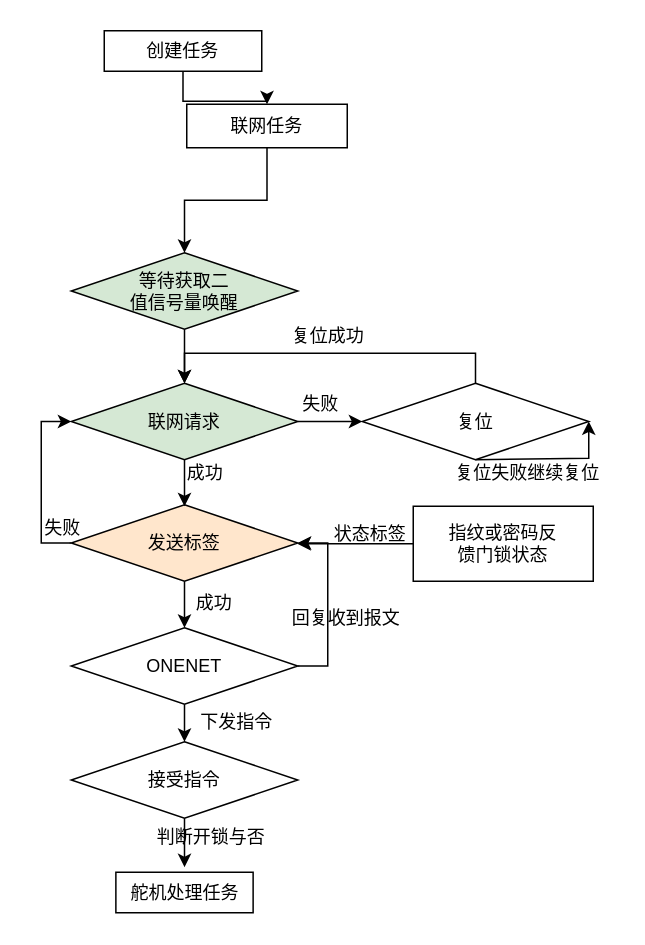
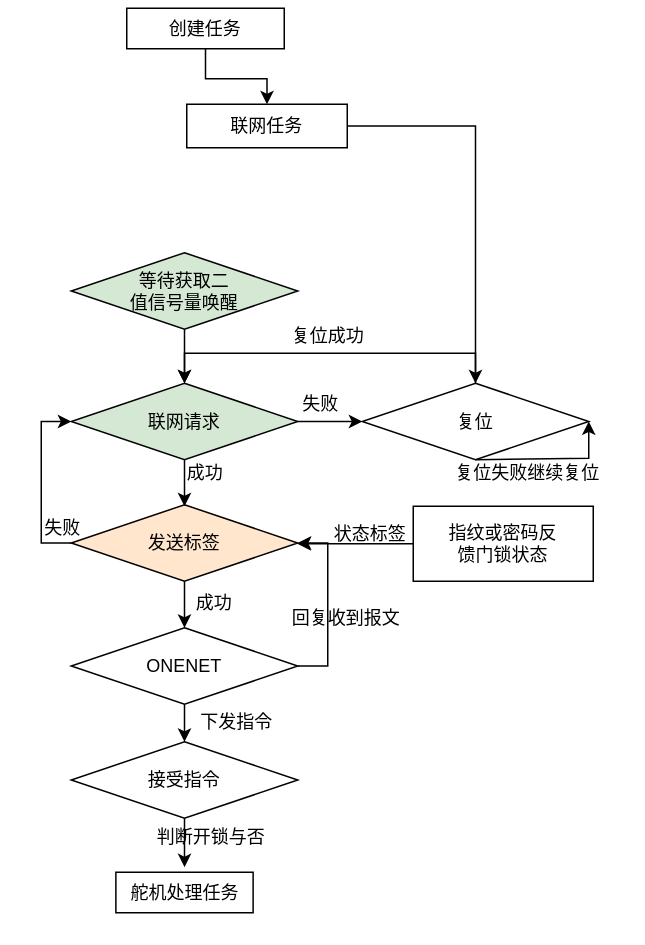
(183, 51) -> (206, 29)
(231, 200) -> (476, 174)
